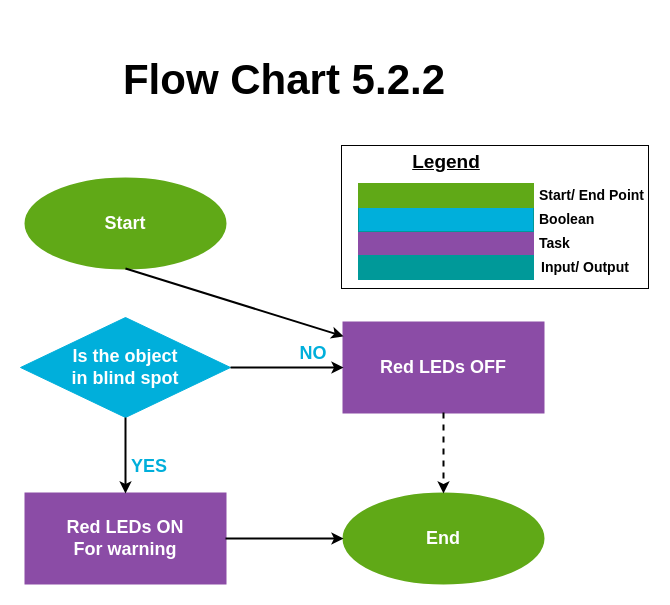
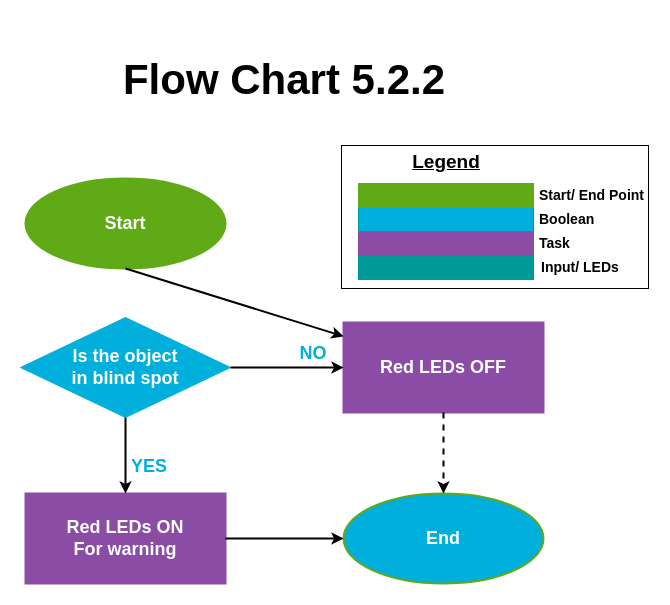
(587, 268) -> (583, 268)
(444, 539) -> (444, 539)
